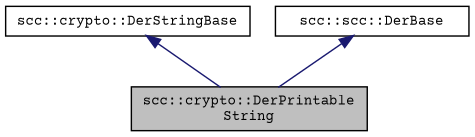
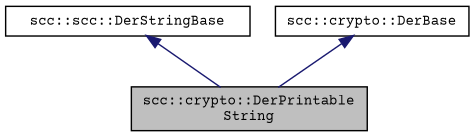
(128, 21) -> (128, 21)
(372, 21) -> (372, 21)
